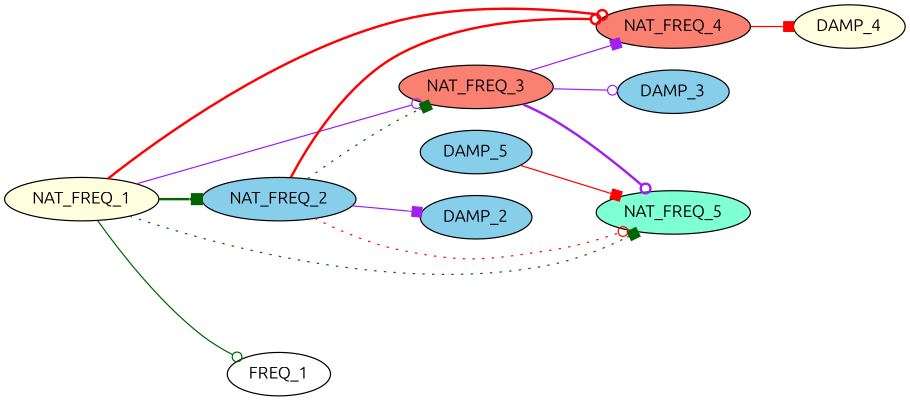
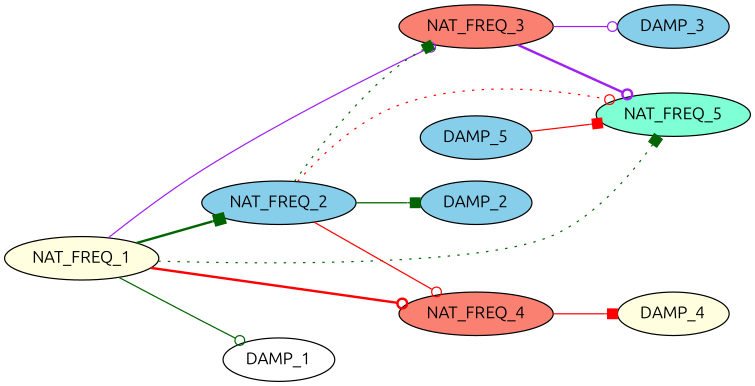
(413, 48) -> (367, 252)
(569, 59) -> none
(381, 208) -> (382, 203)
(279, 374) -> (279, 360)
